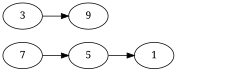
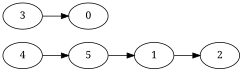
(88, 16) -> (88, 16)
(23, 56) -> (23, 56)
none -> (220, 56)
